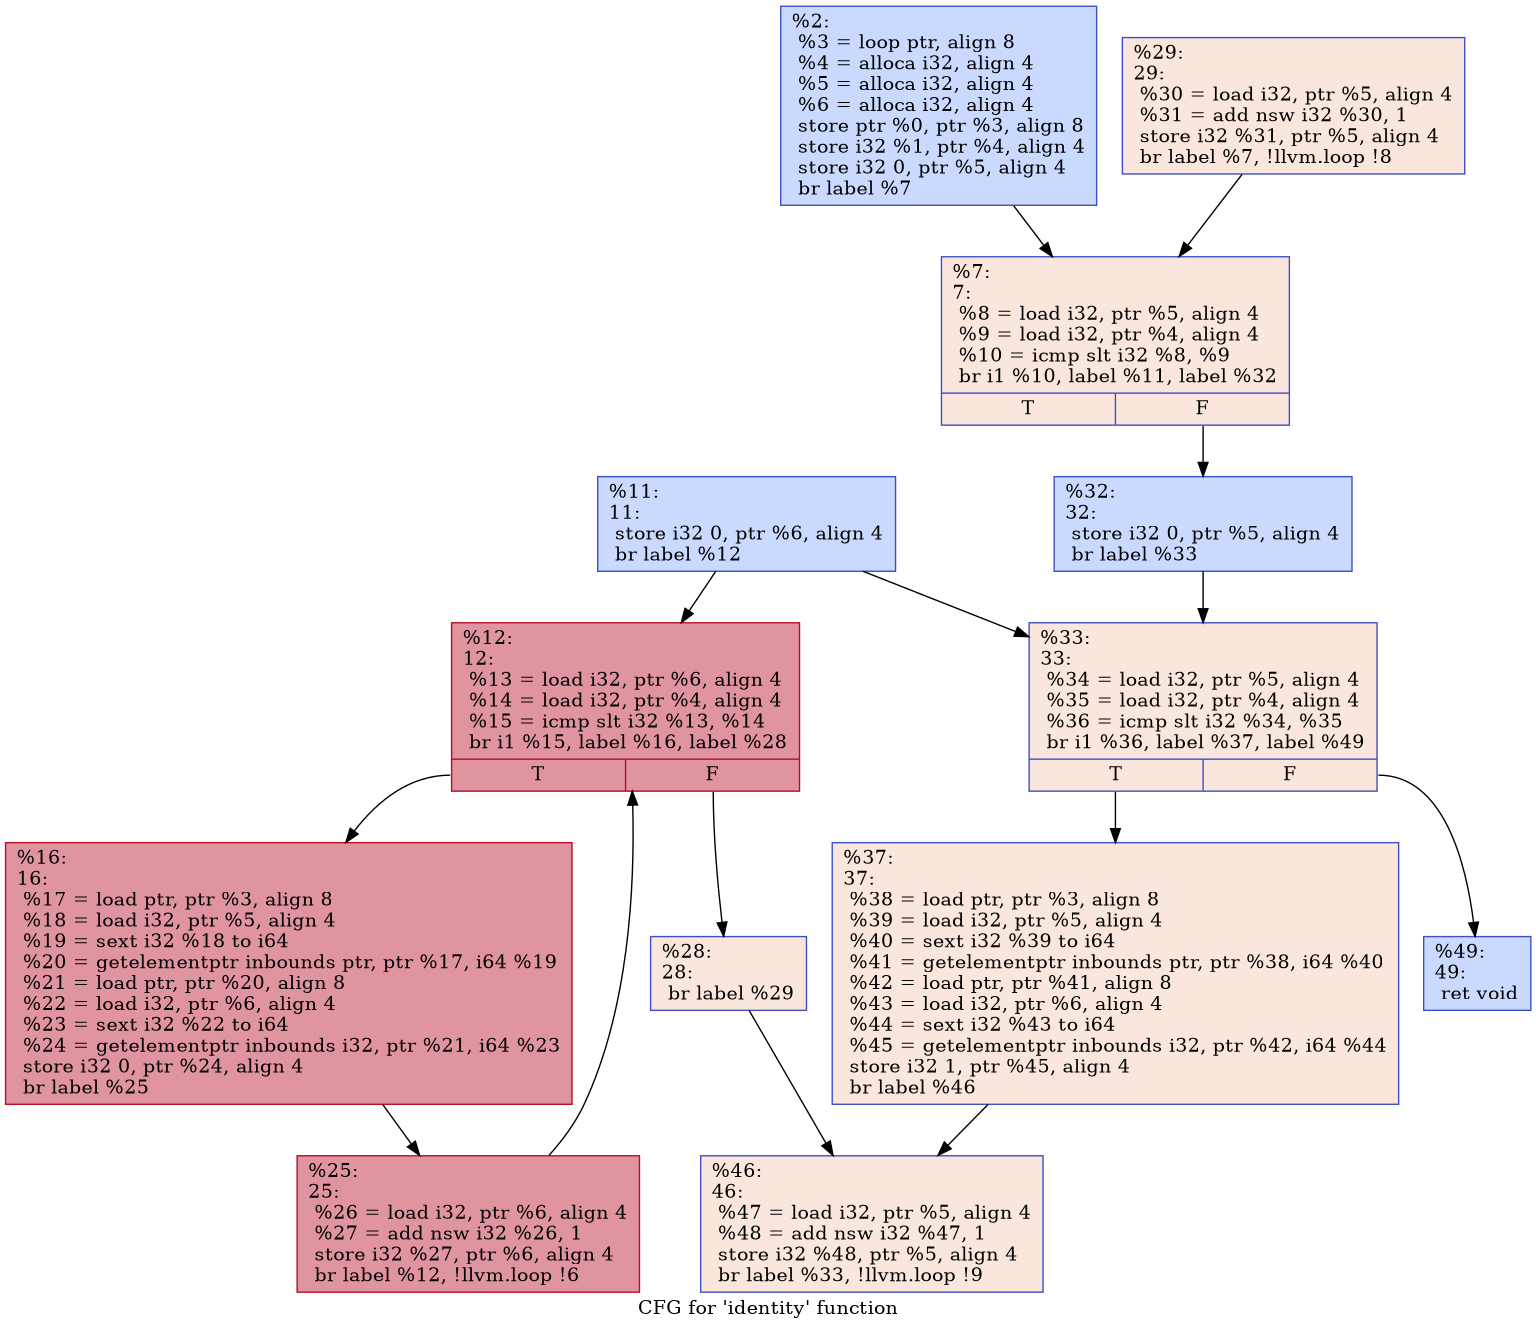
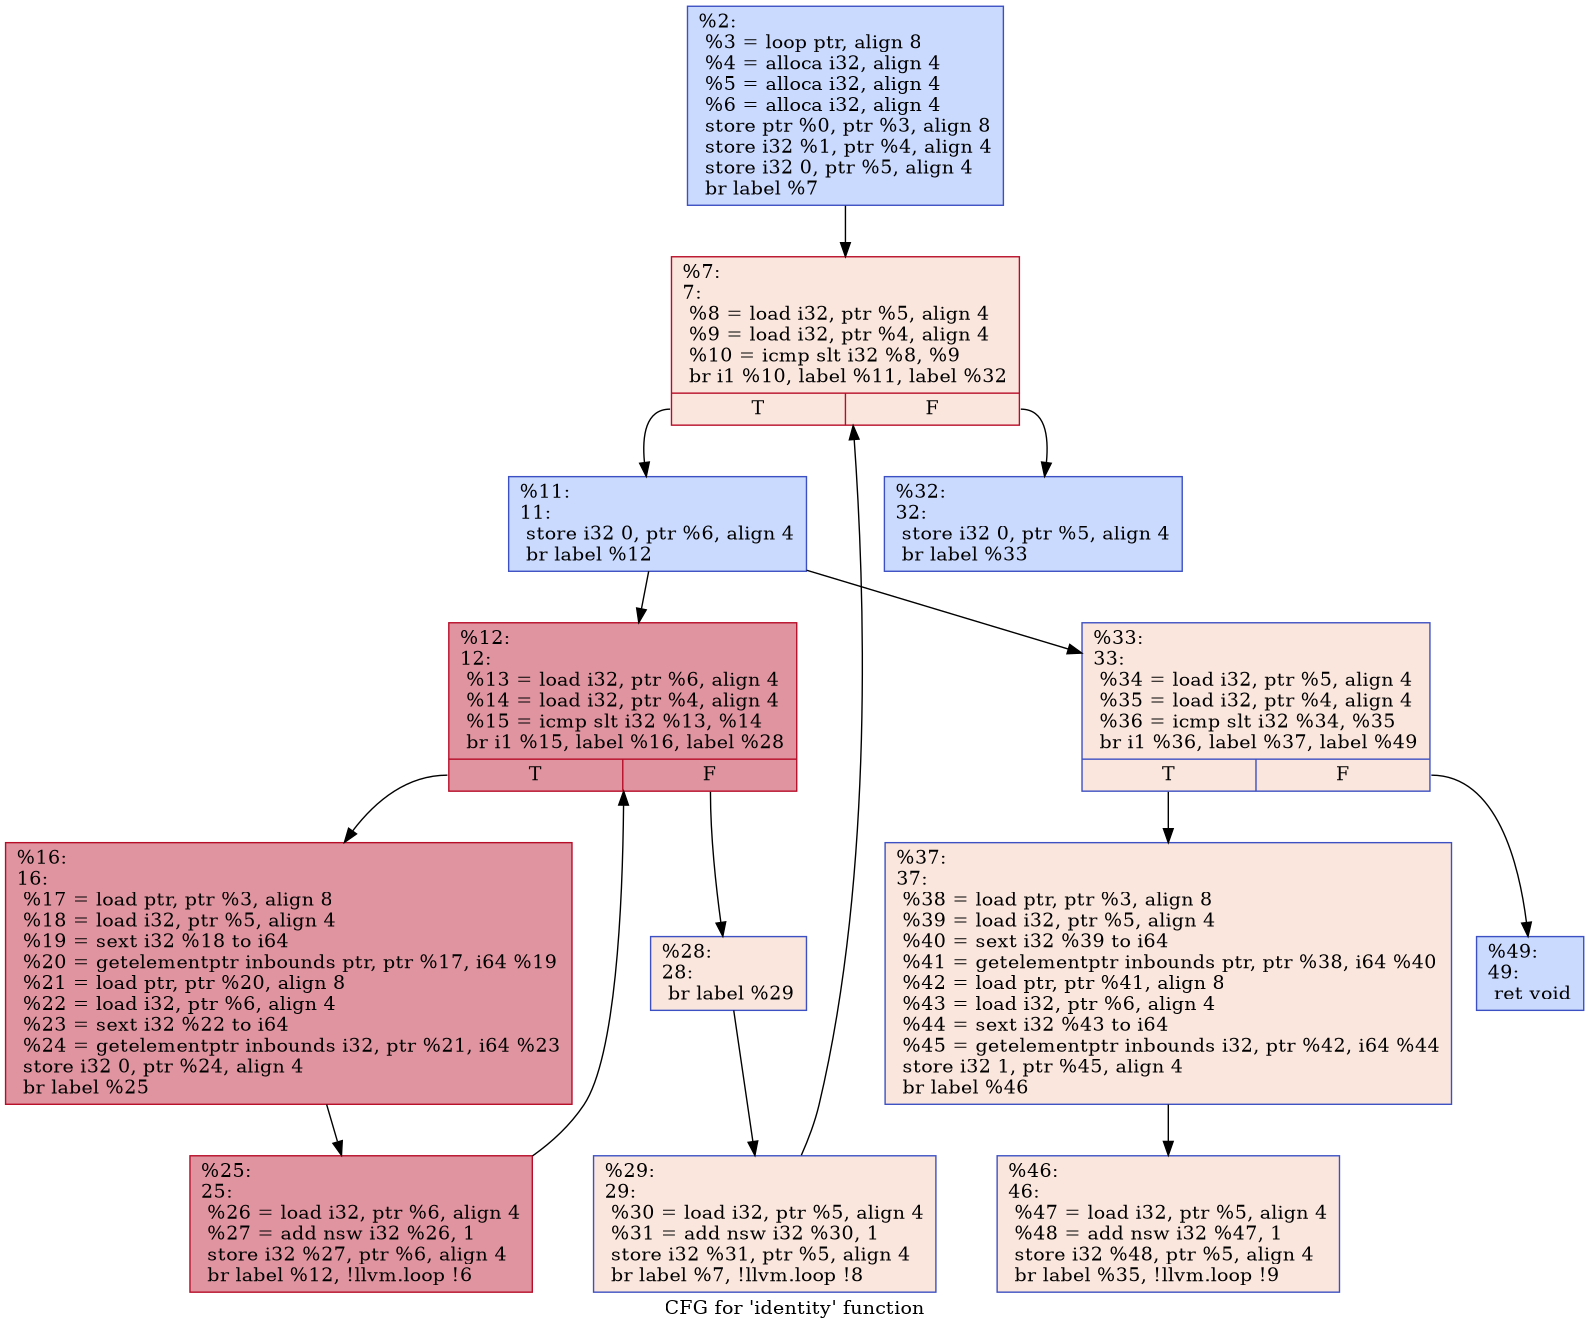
(1115, 341) -> (845, 341)
none -> (646, 429)
(1203, 590) -> none
(787, 1077) -> (743, 1076)
(848, 1275) -> (1145, 1275)
